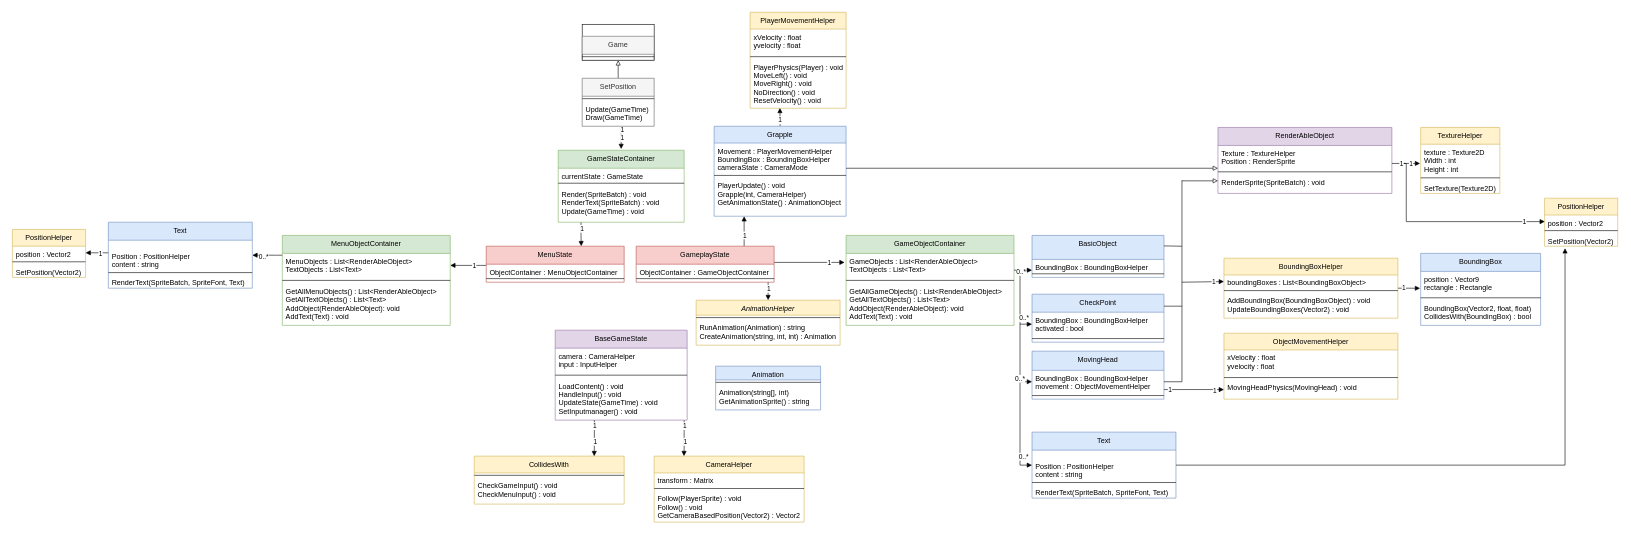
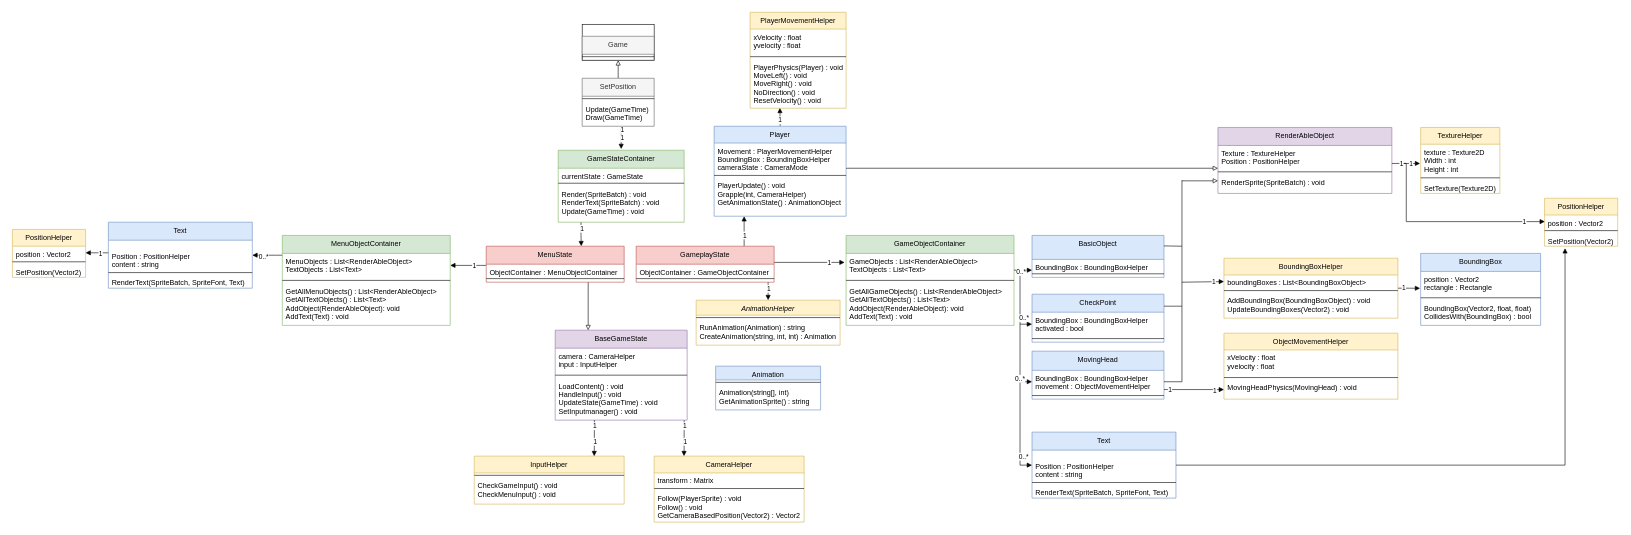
(780, 134) -> (780, 134)
(1264, 154) -> (1264, 154)
(1456, 280) -> (1456, 280)
none -> (588, 304)
(549, 464) -> (549, 464)
